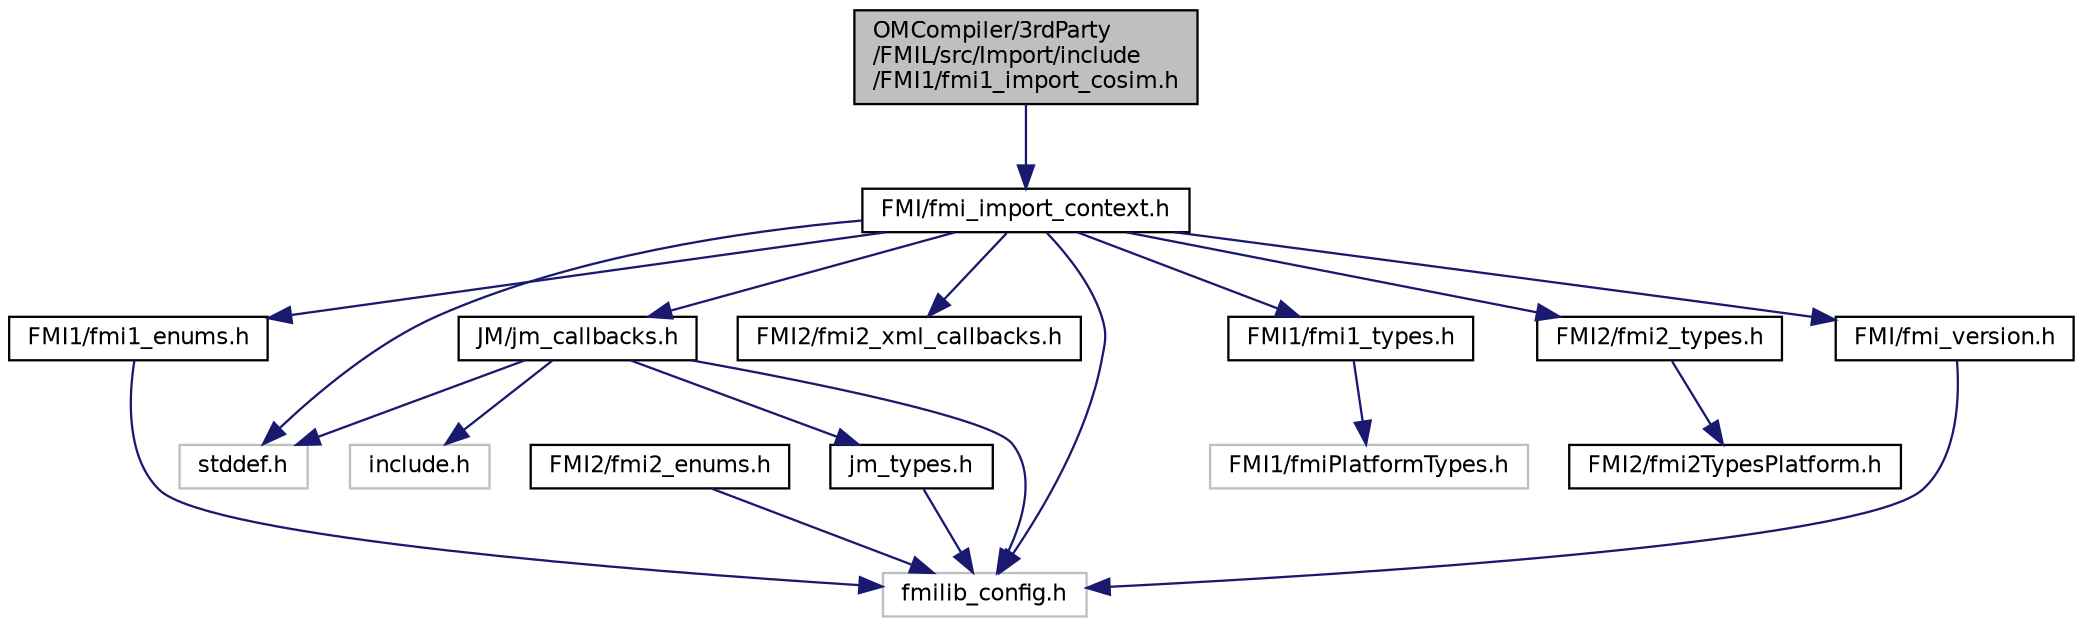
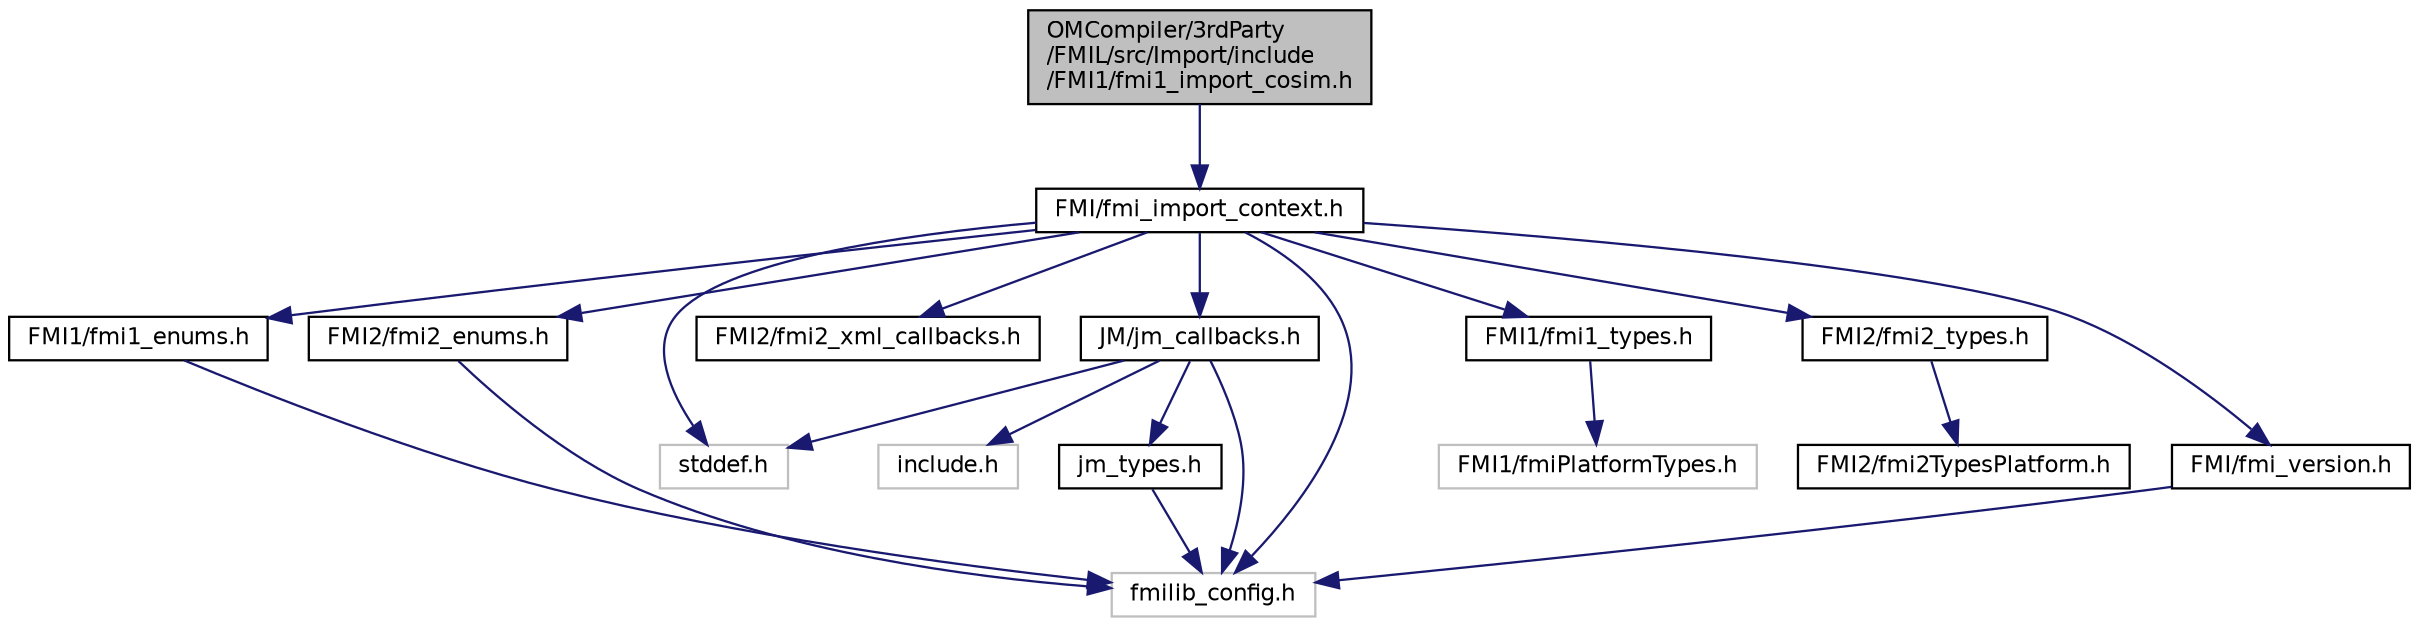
none -> (830, 273)
